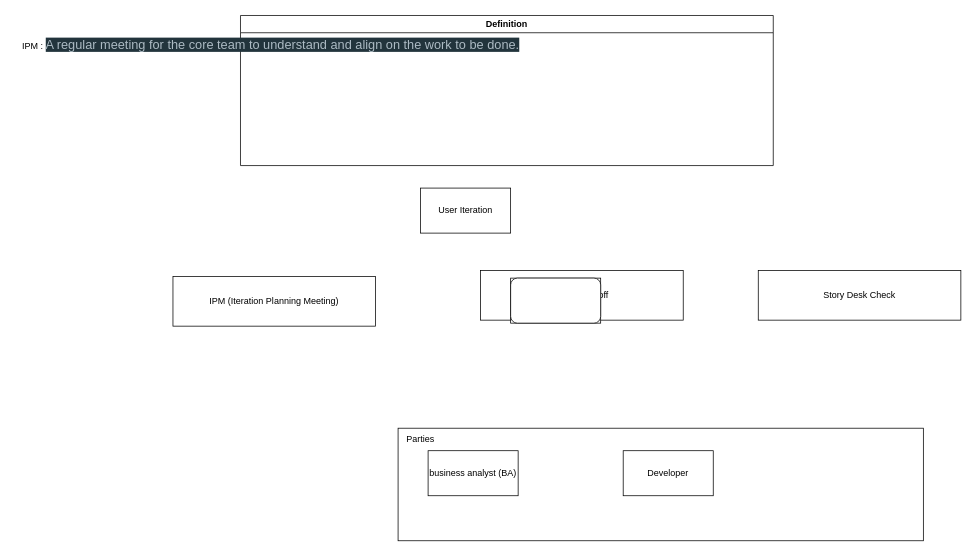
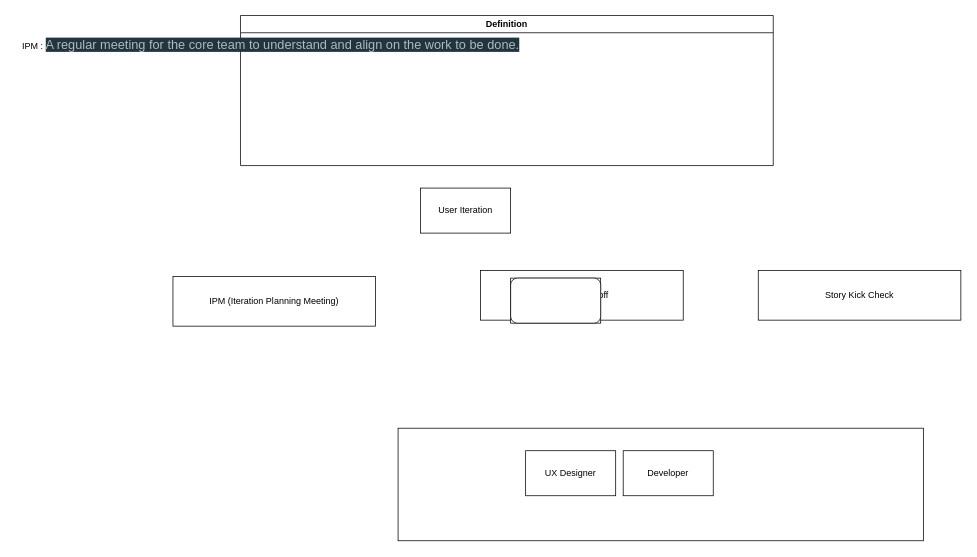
(859, 295) -> (859, 295)
(420, 439) -> none
(473, 473) -> none
none -> (570, 473)
